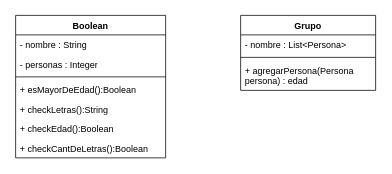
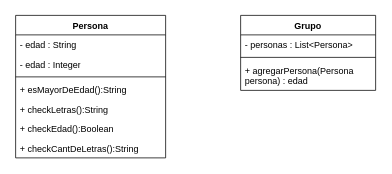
(90, 26) -> (90, 26)
(57, 46) -> (52, 46)
(300, 46) -> (305, 46)
(66, 65) -> (56, 65)
(79, 91) -> (77, 91)
(89, 149) -> (87, 149)
